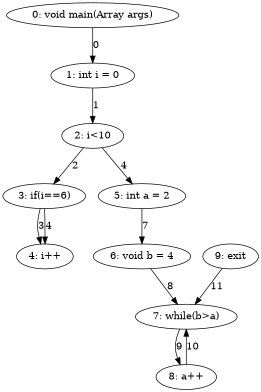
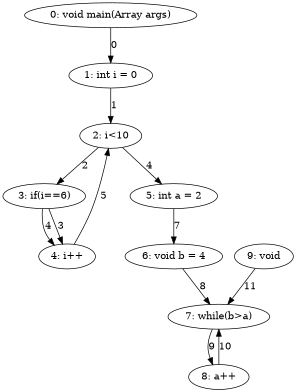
none -> (95, 201)
(231, 256) -> (264, 256)
